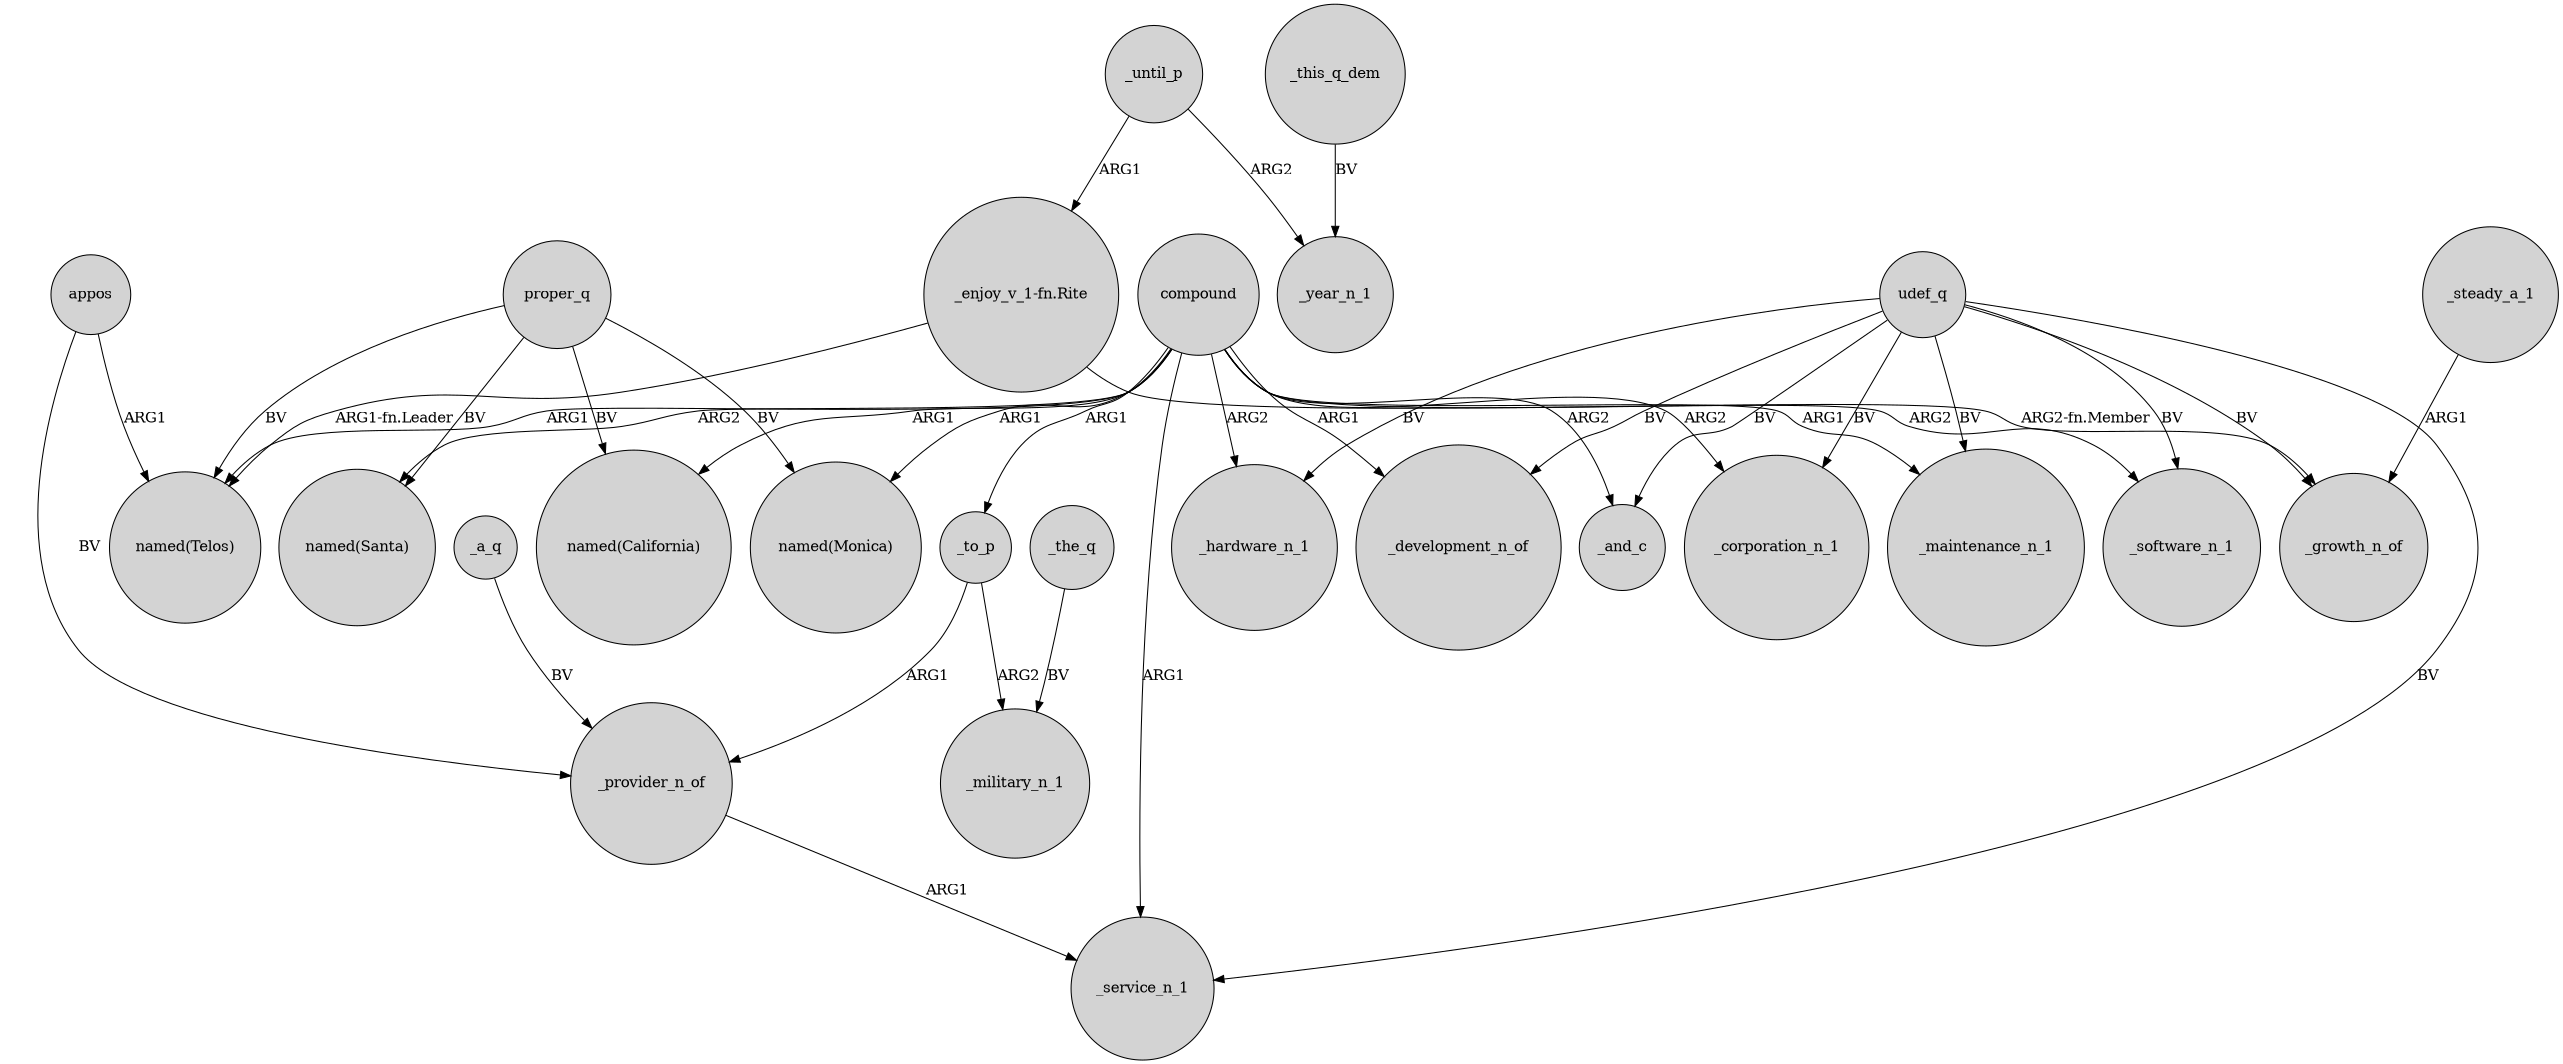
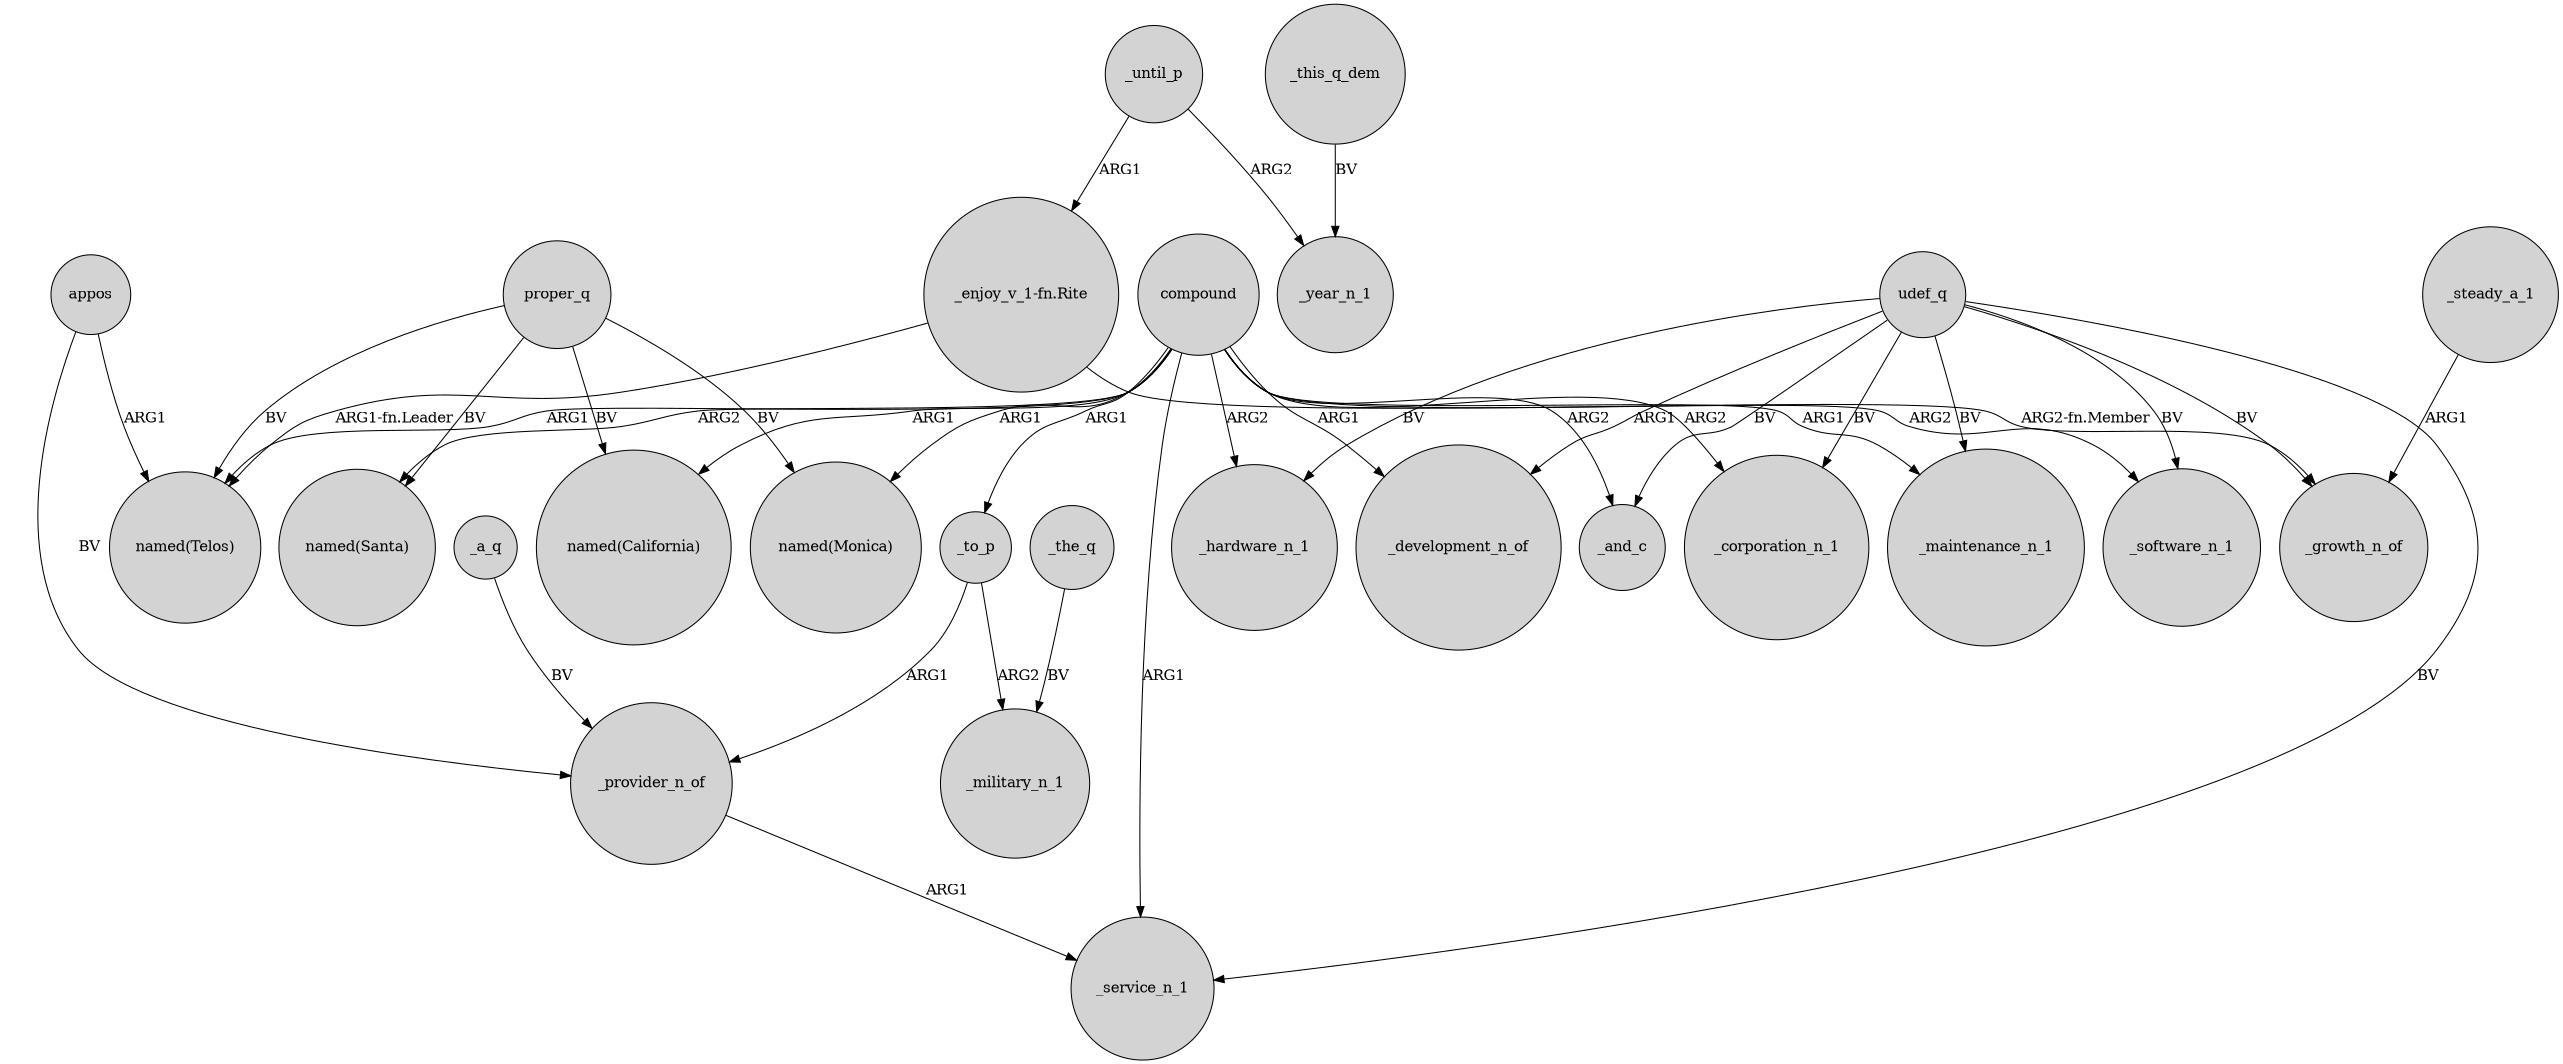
(1655, 419) -> (1655, 419)
